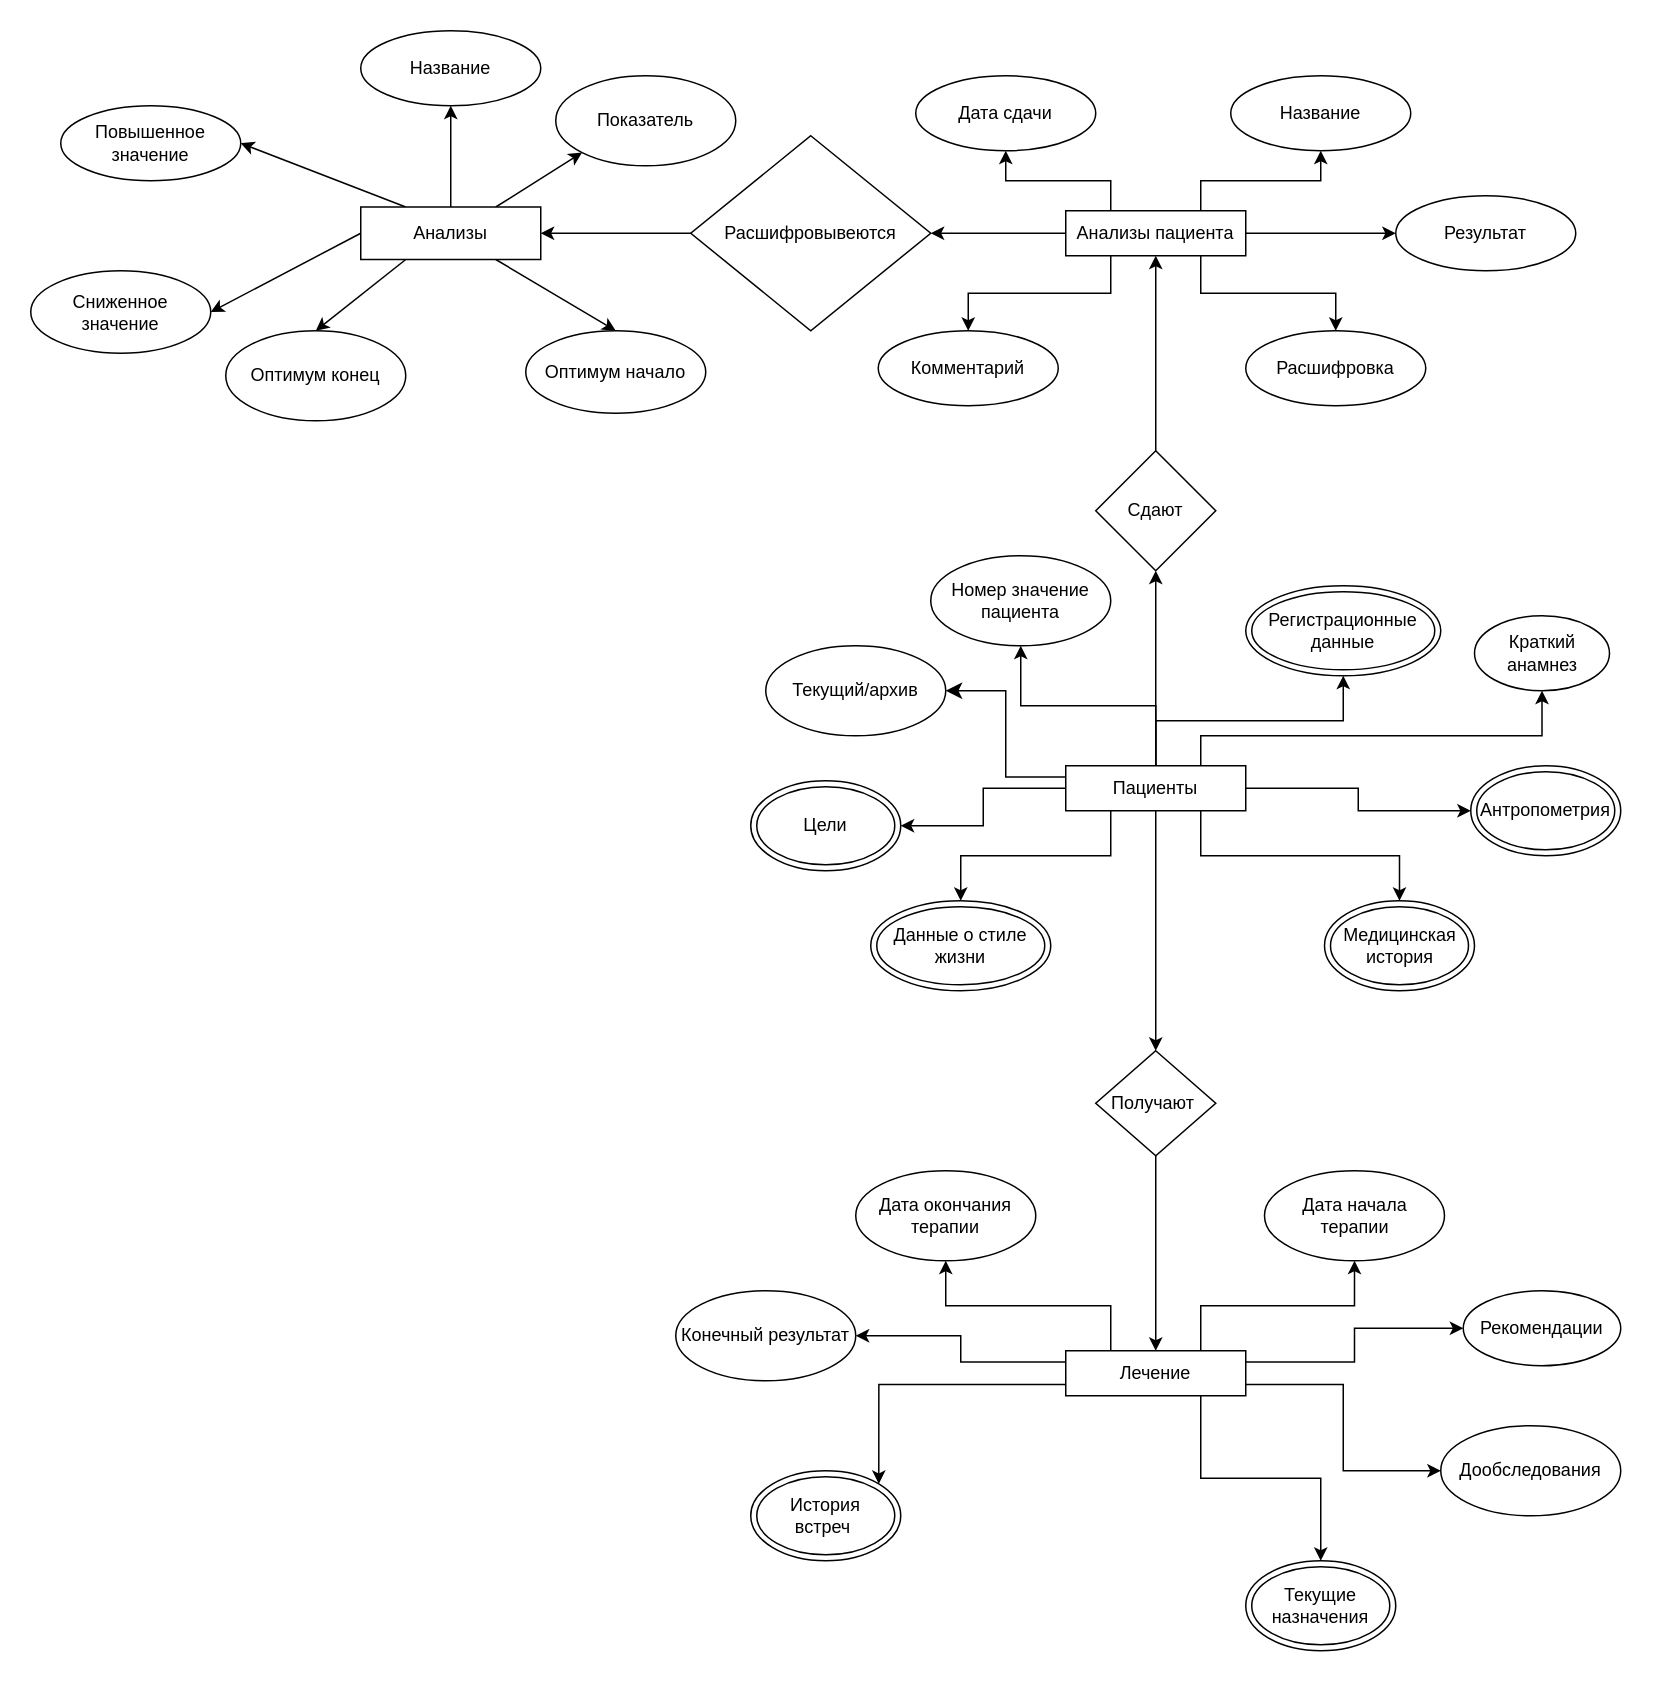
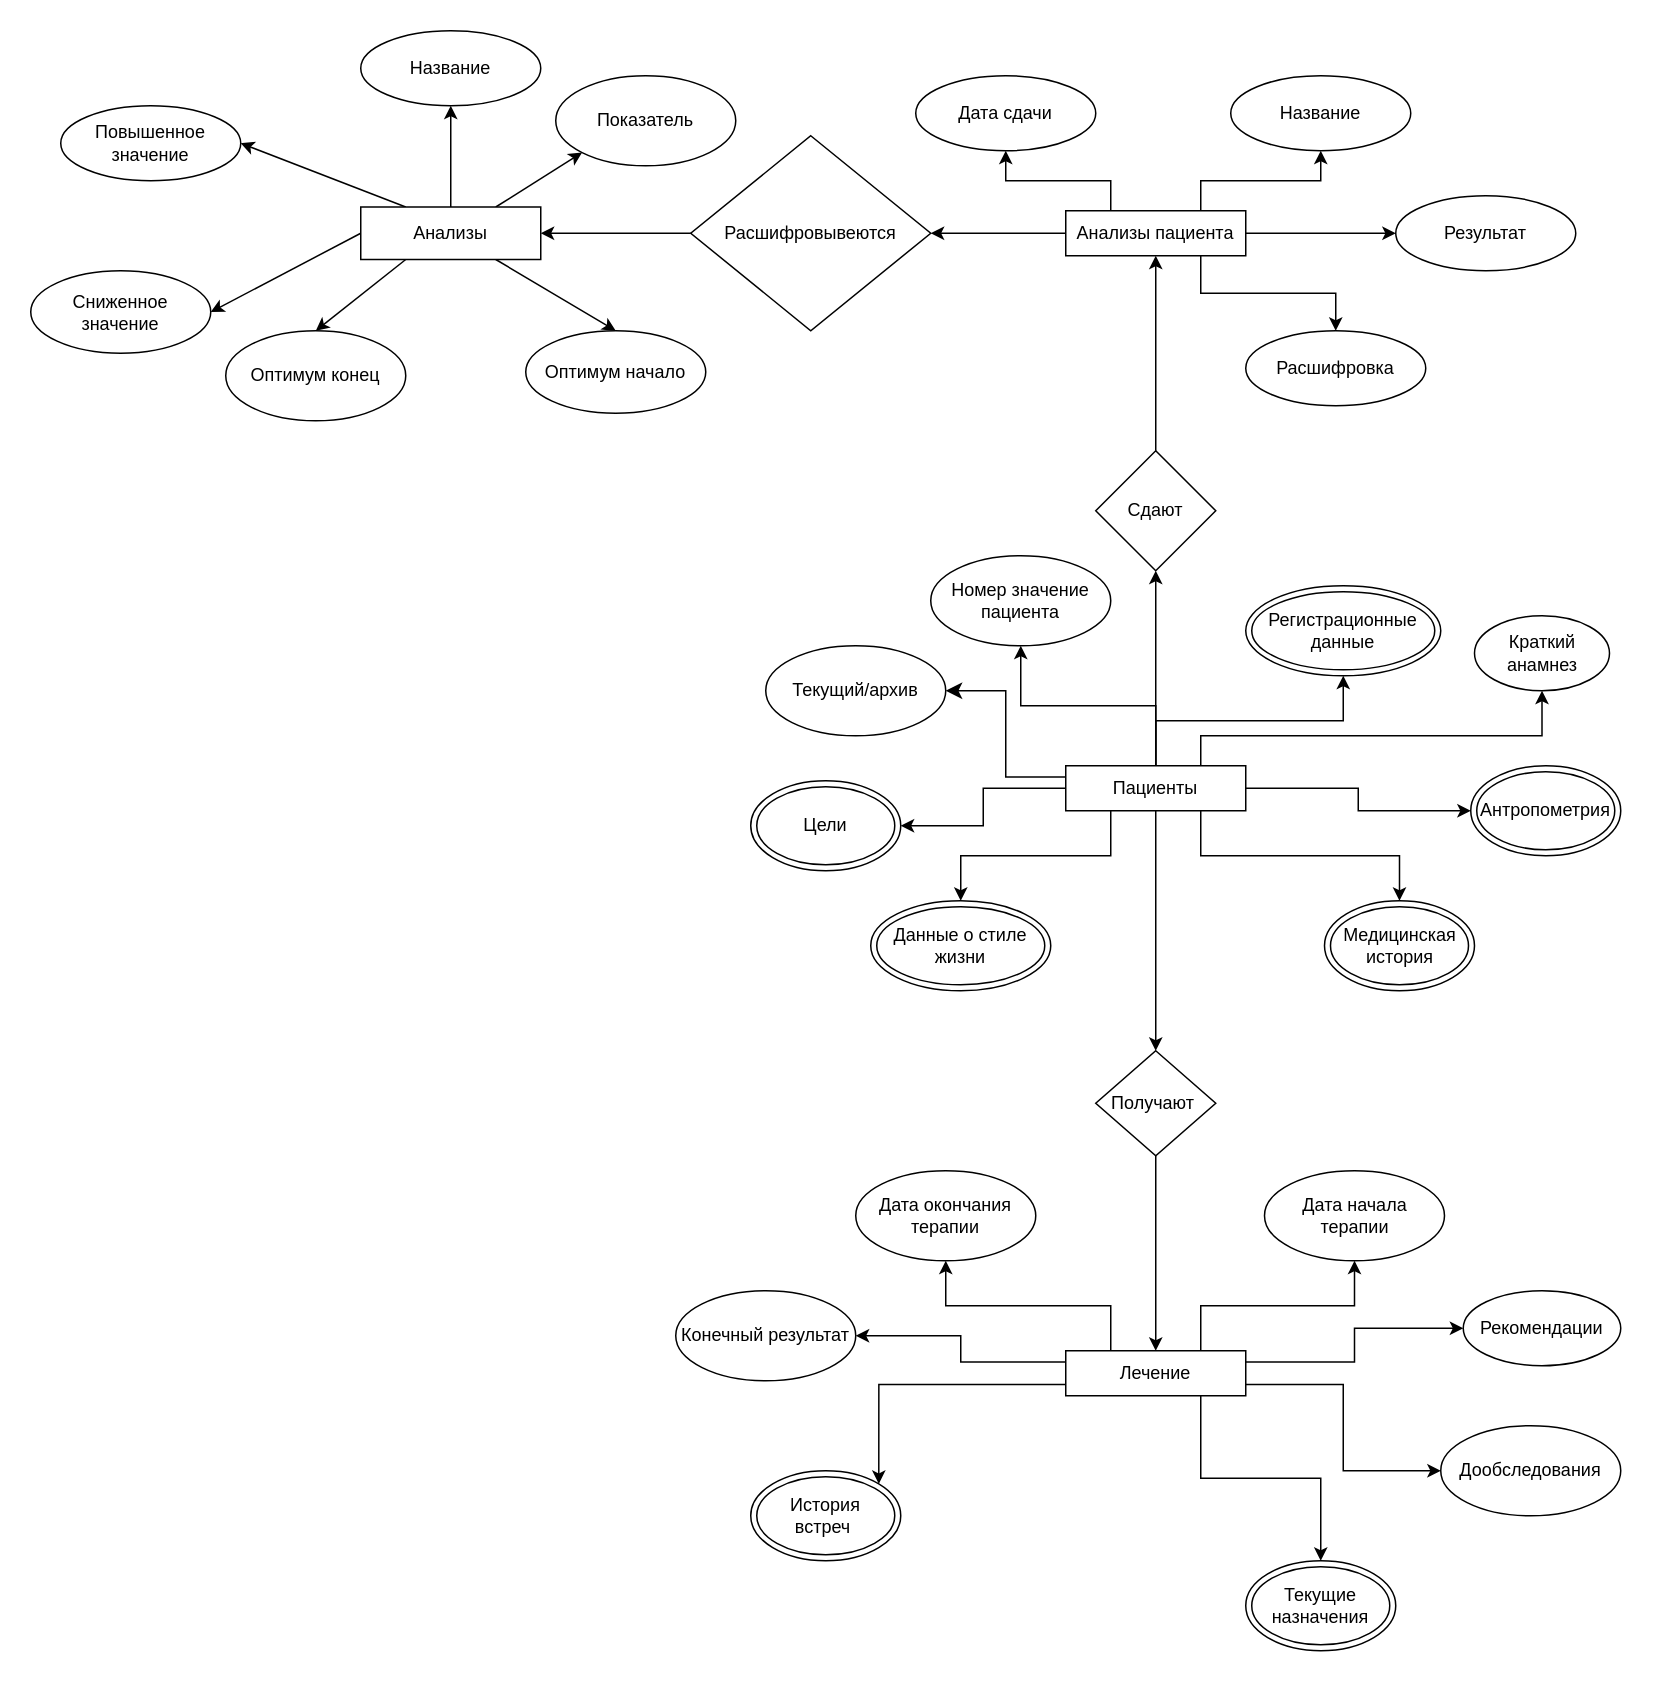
(1045, 293) -> none
(968, 368) -> none
